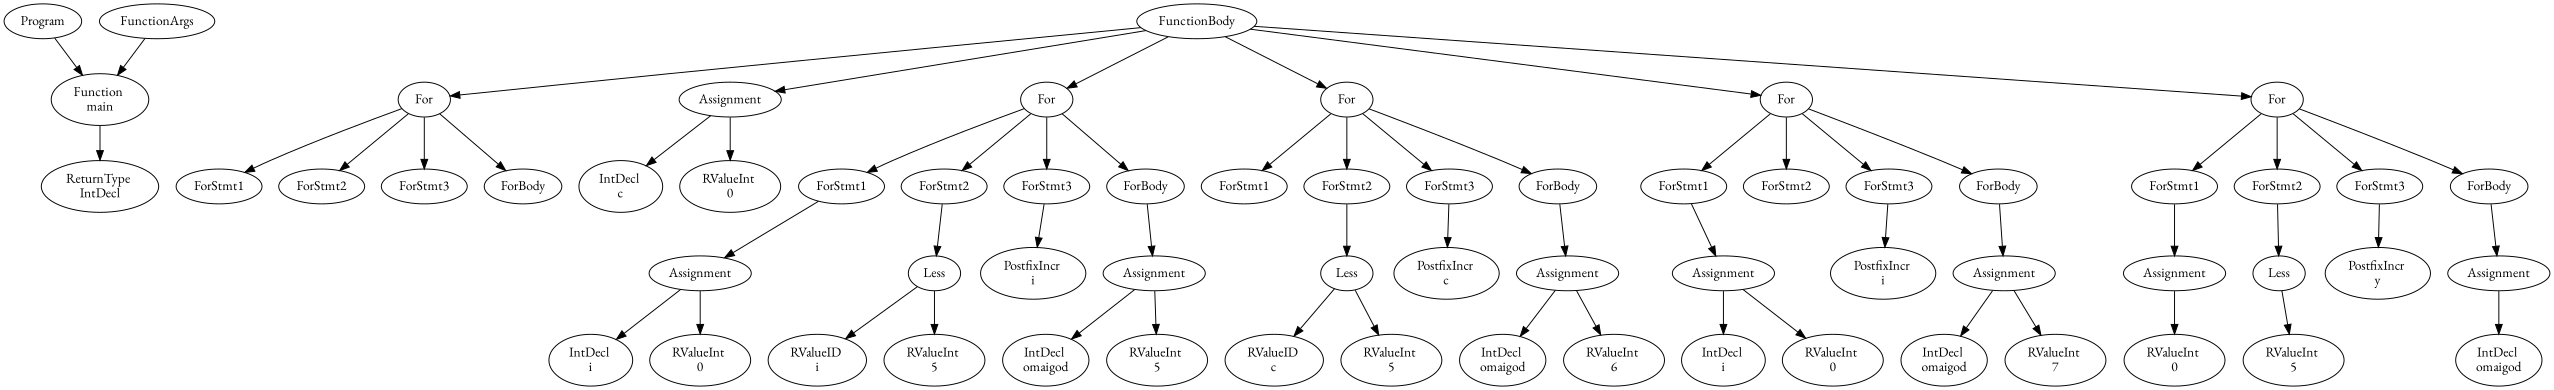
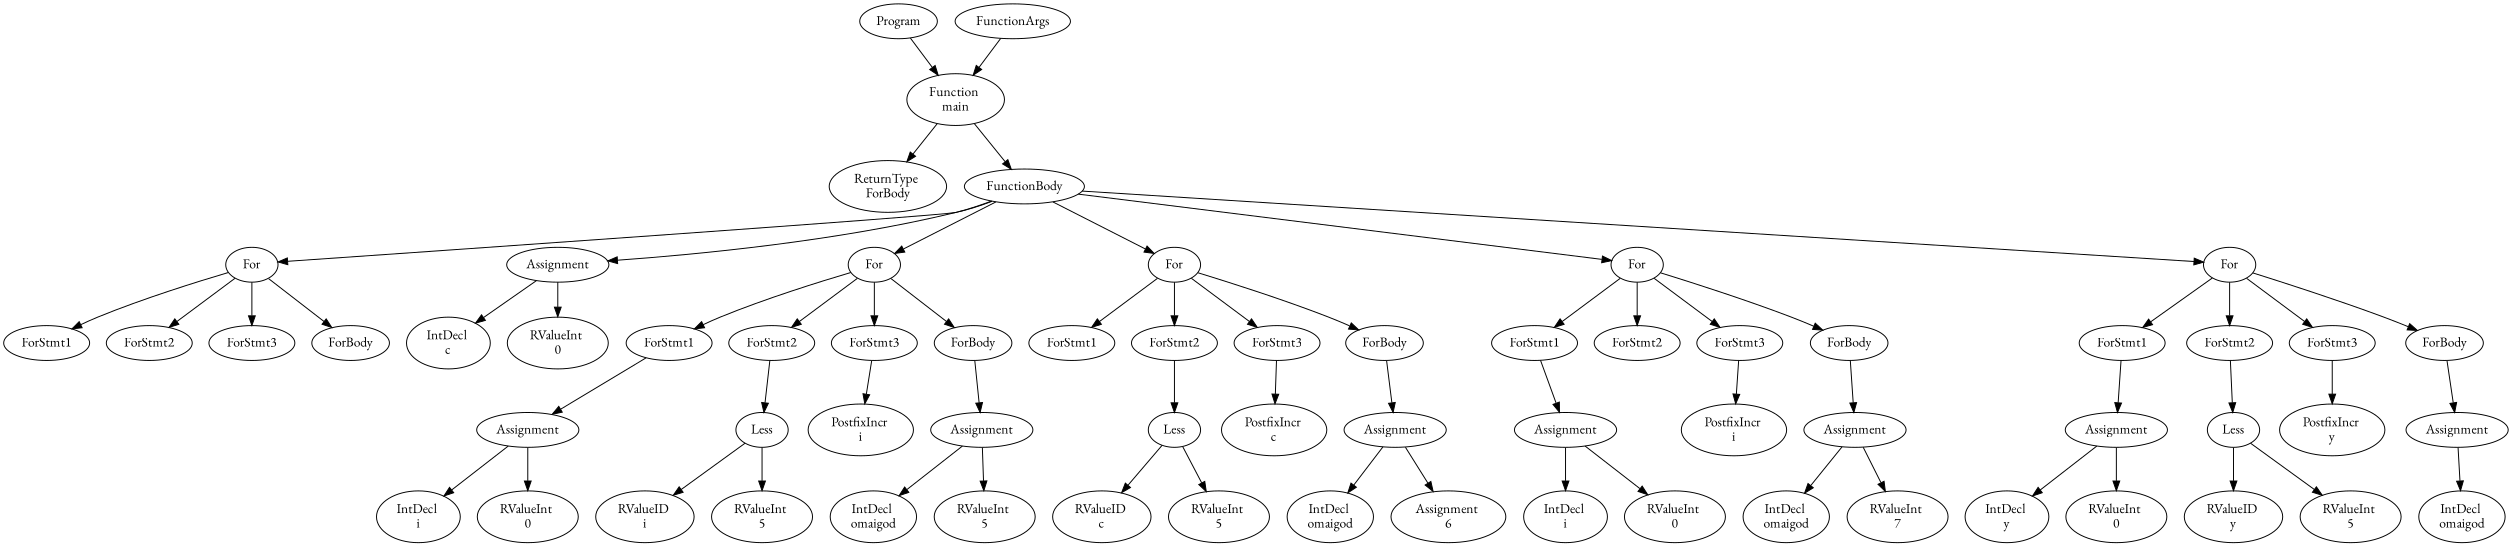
none -> (990, 143)
(100, 186) -> (888, 186)
(1614, 360) -> (1448, 517)
none -> (2007, 517)
none -> (2233, 517)
